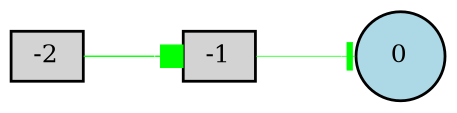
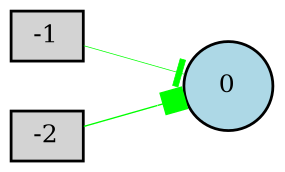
(119, 56) -> (121, 116)
